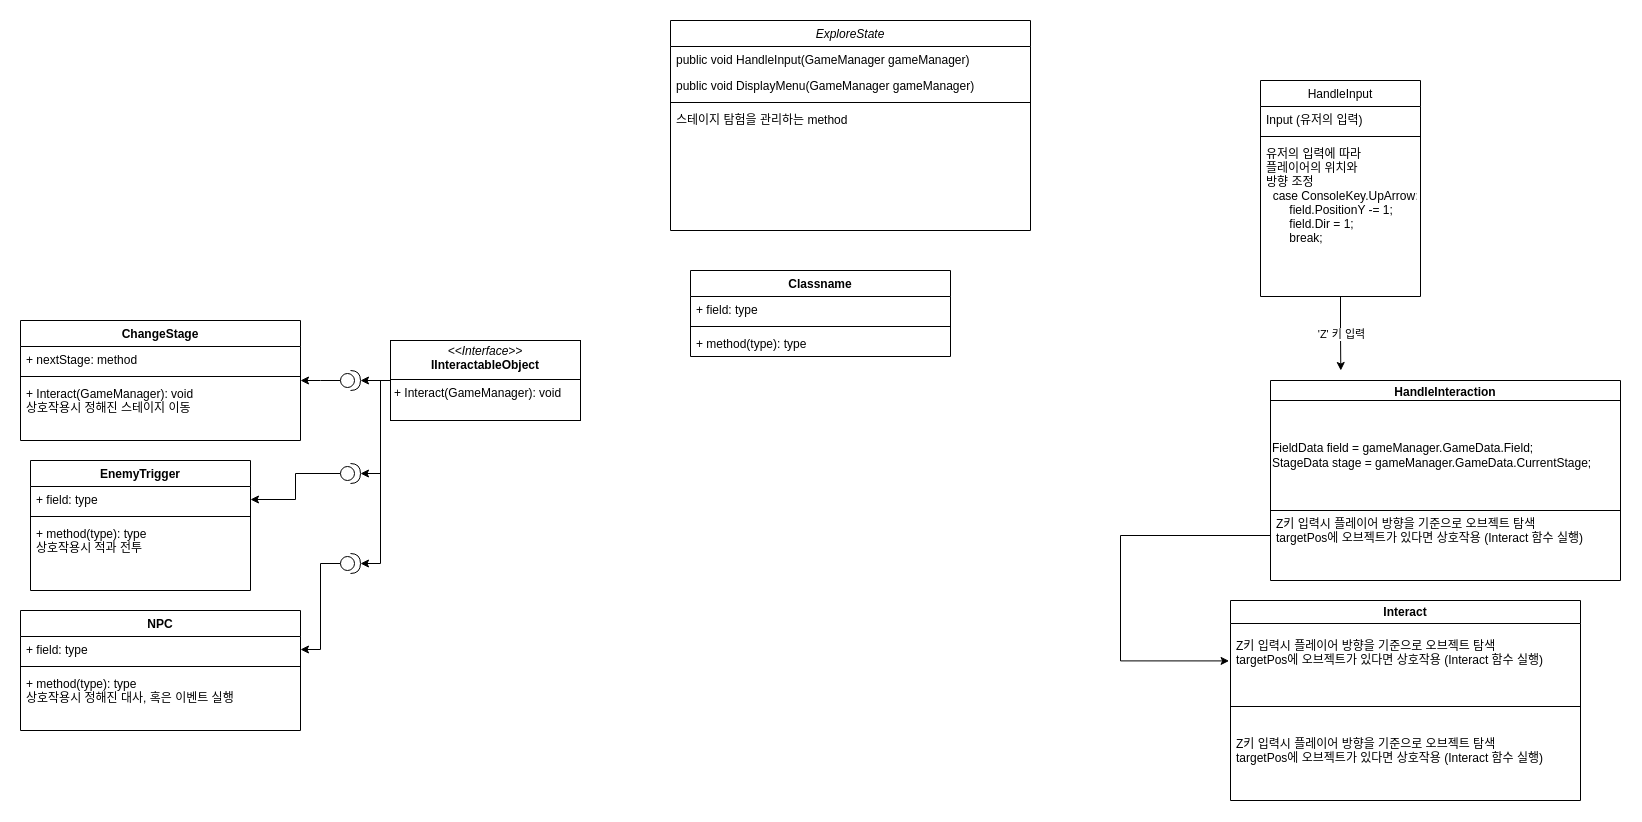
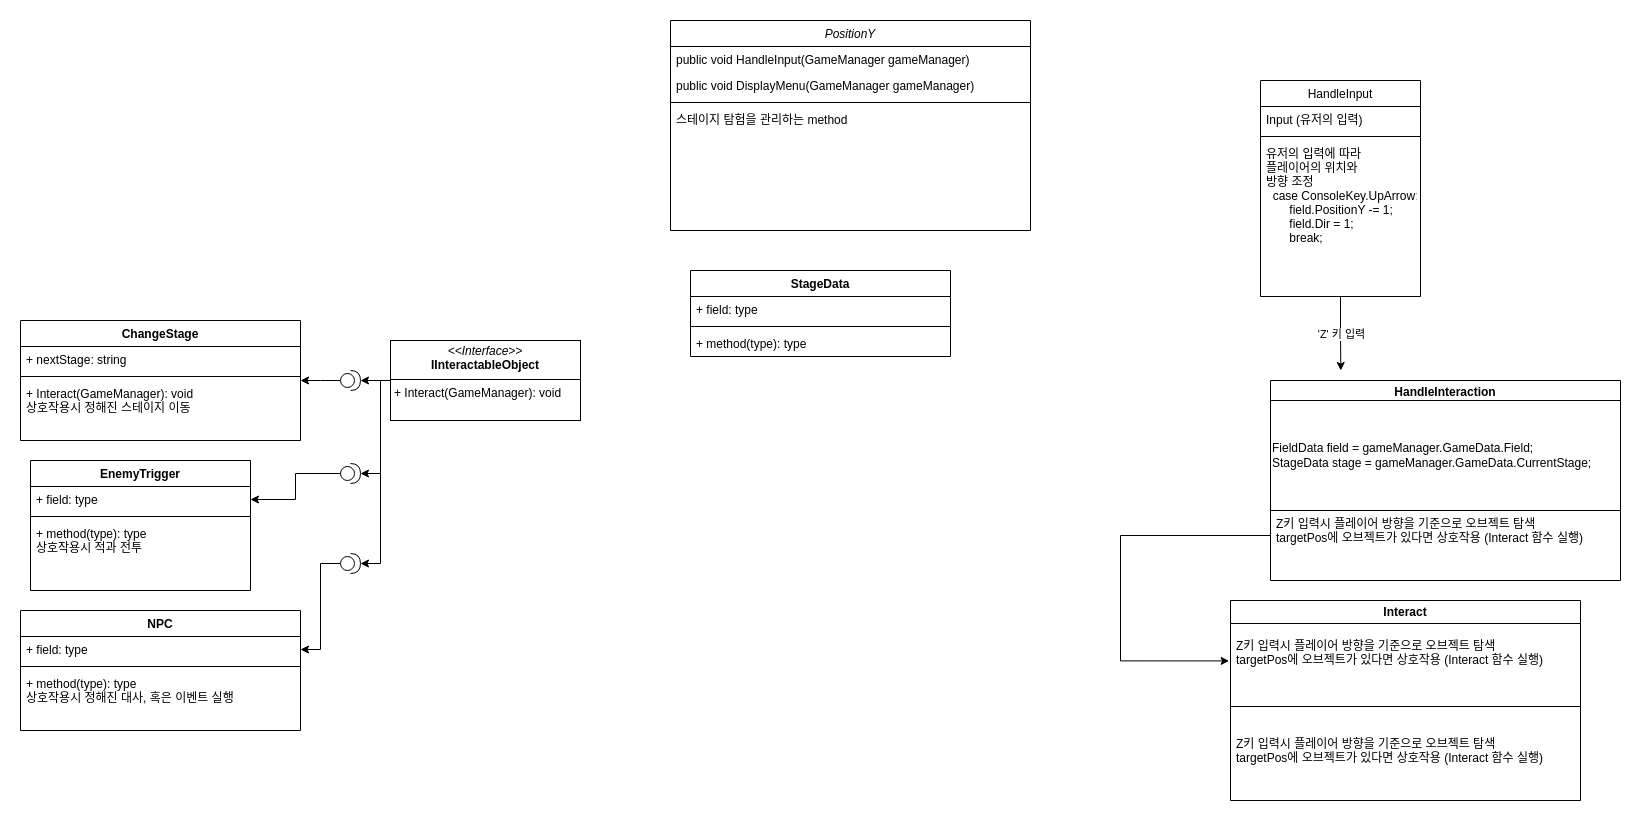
(850, 34) -> (850, 34)
(821, 285) -> (821, 285)
(86, 361) -> (84, 361)
